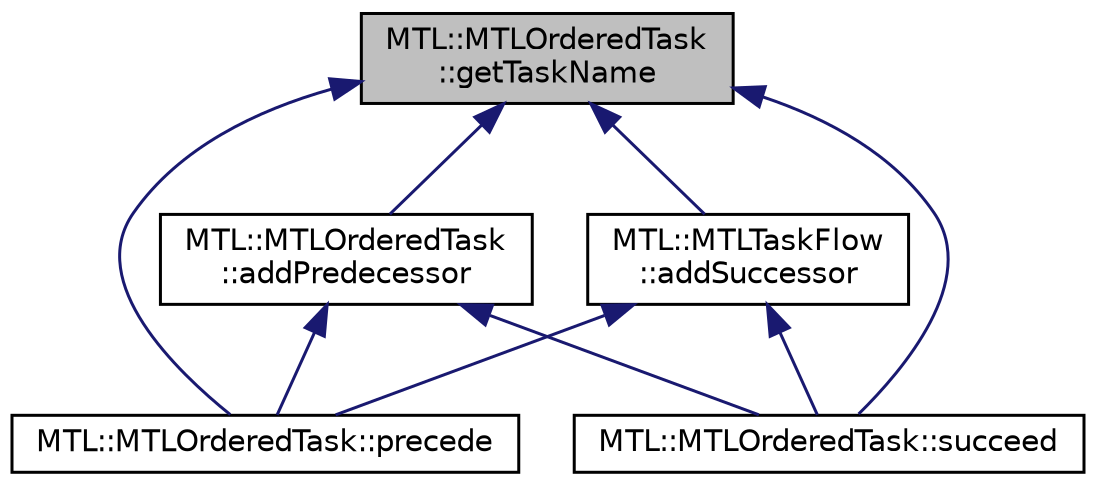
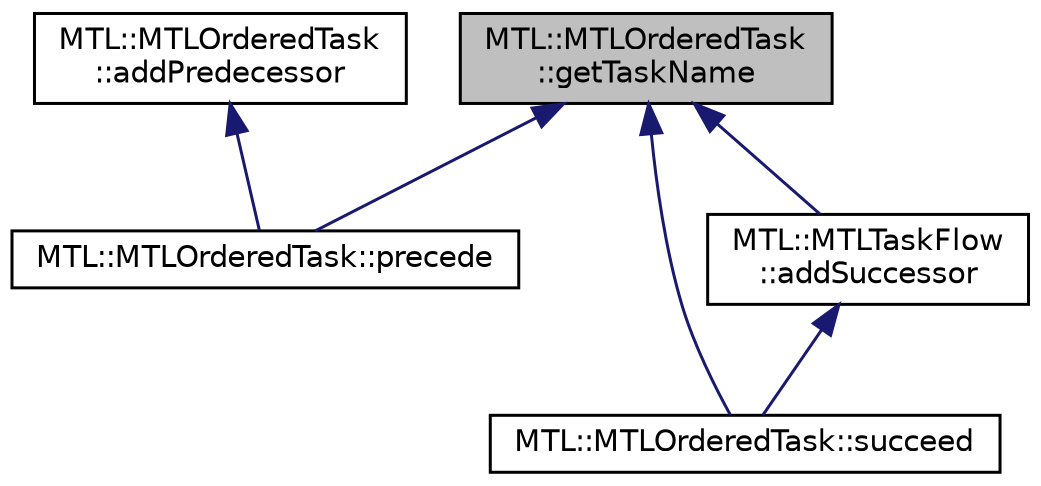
(436, 170) -> none
(470, 365) -> none
(624, 365) -> none
